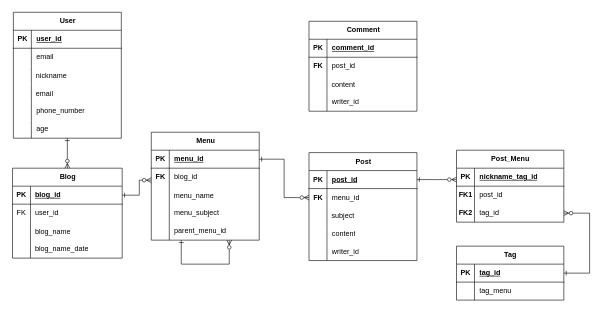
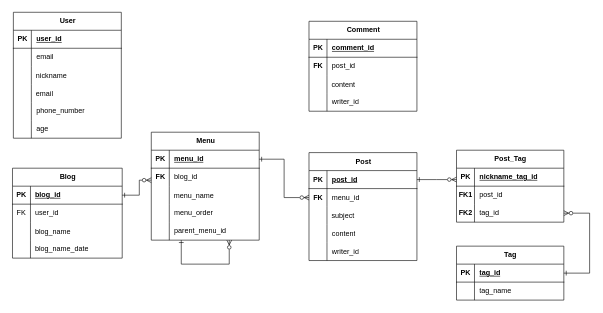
(67, 150) -> none
(511, 159) -> (511, 159)
(198, 213) -> (194, 213)
(496, 291) -> (496, 291)
